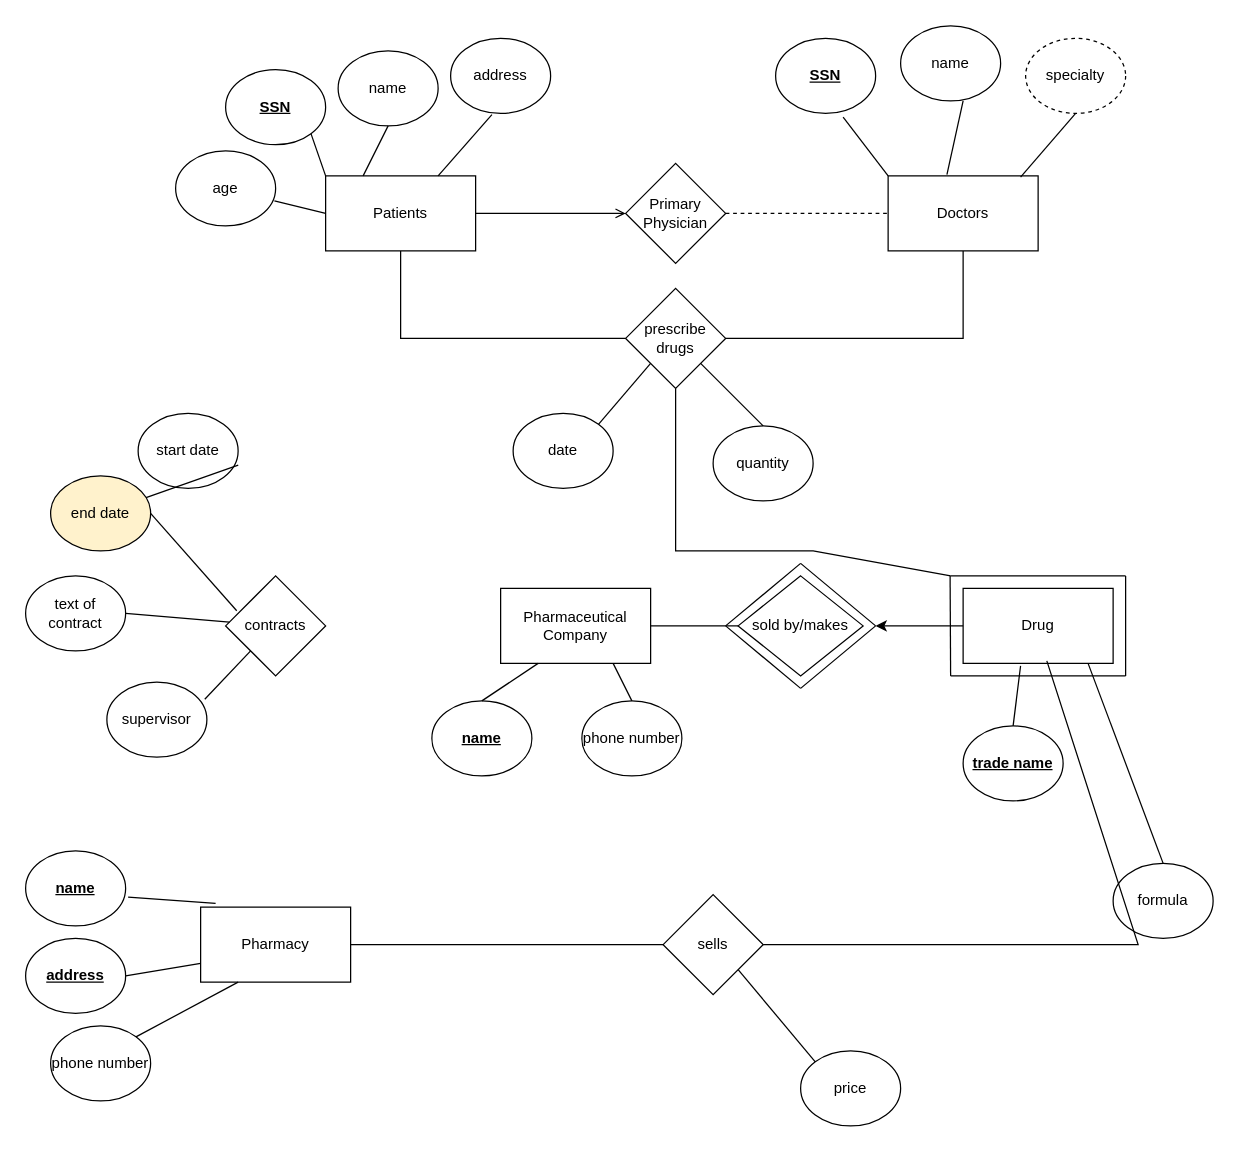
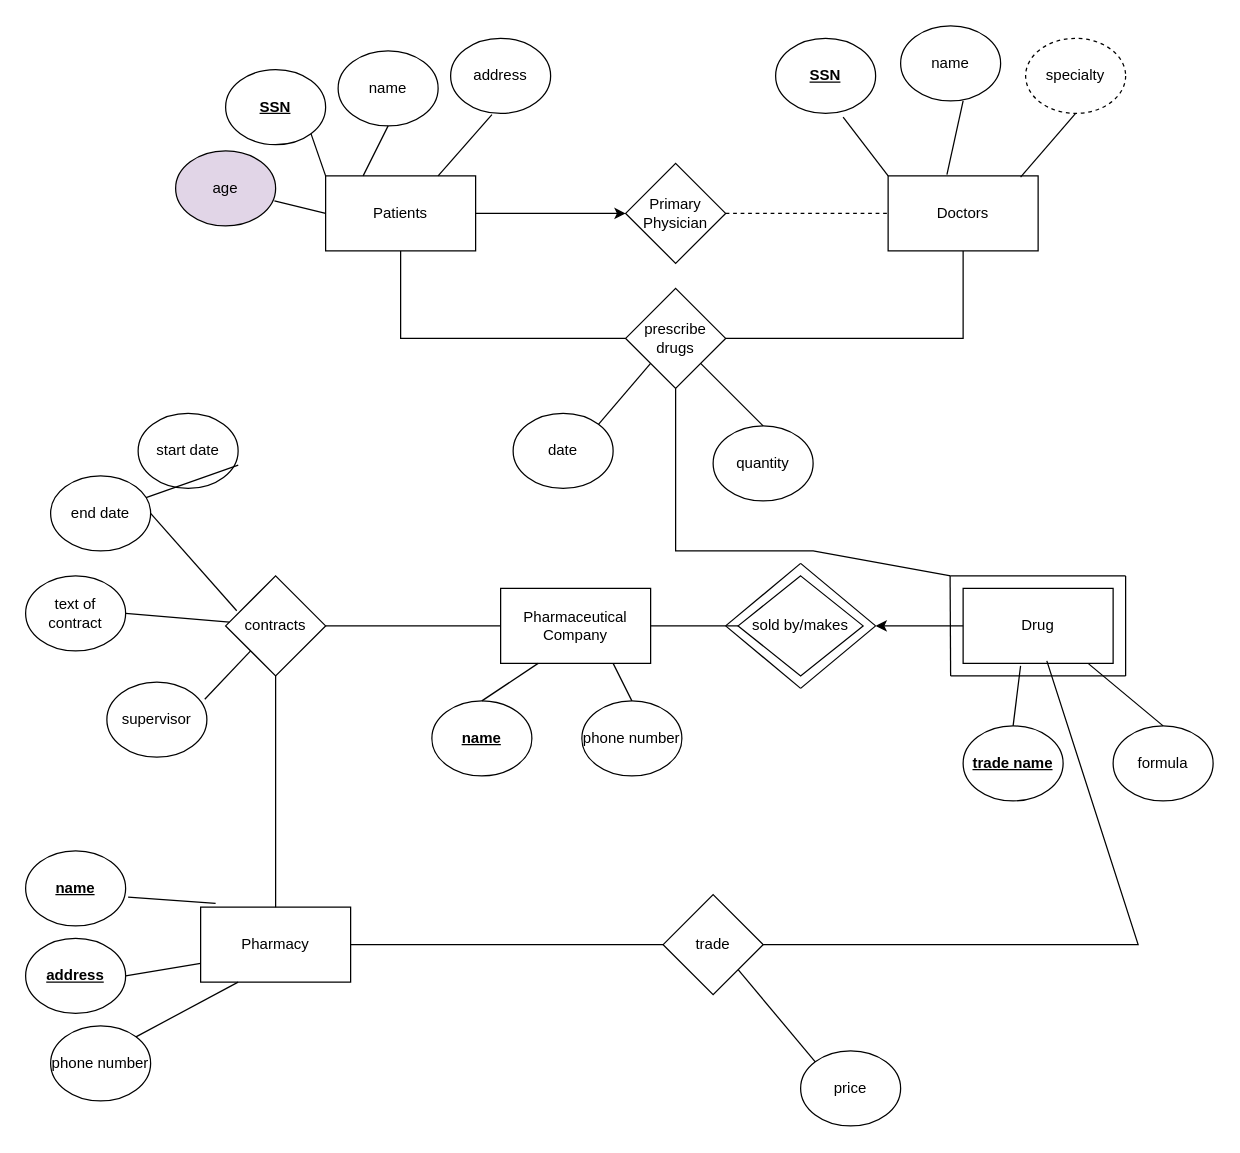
(226, 188) -> (226, 188)
(618, 213) -> (616, 213)
(101, 513) -> (101, 513)
none -> (413, 626)
none -> (276, 792)
(1163, 901) -> (1163, 763)
(713, 944) -> (713, 944)
